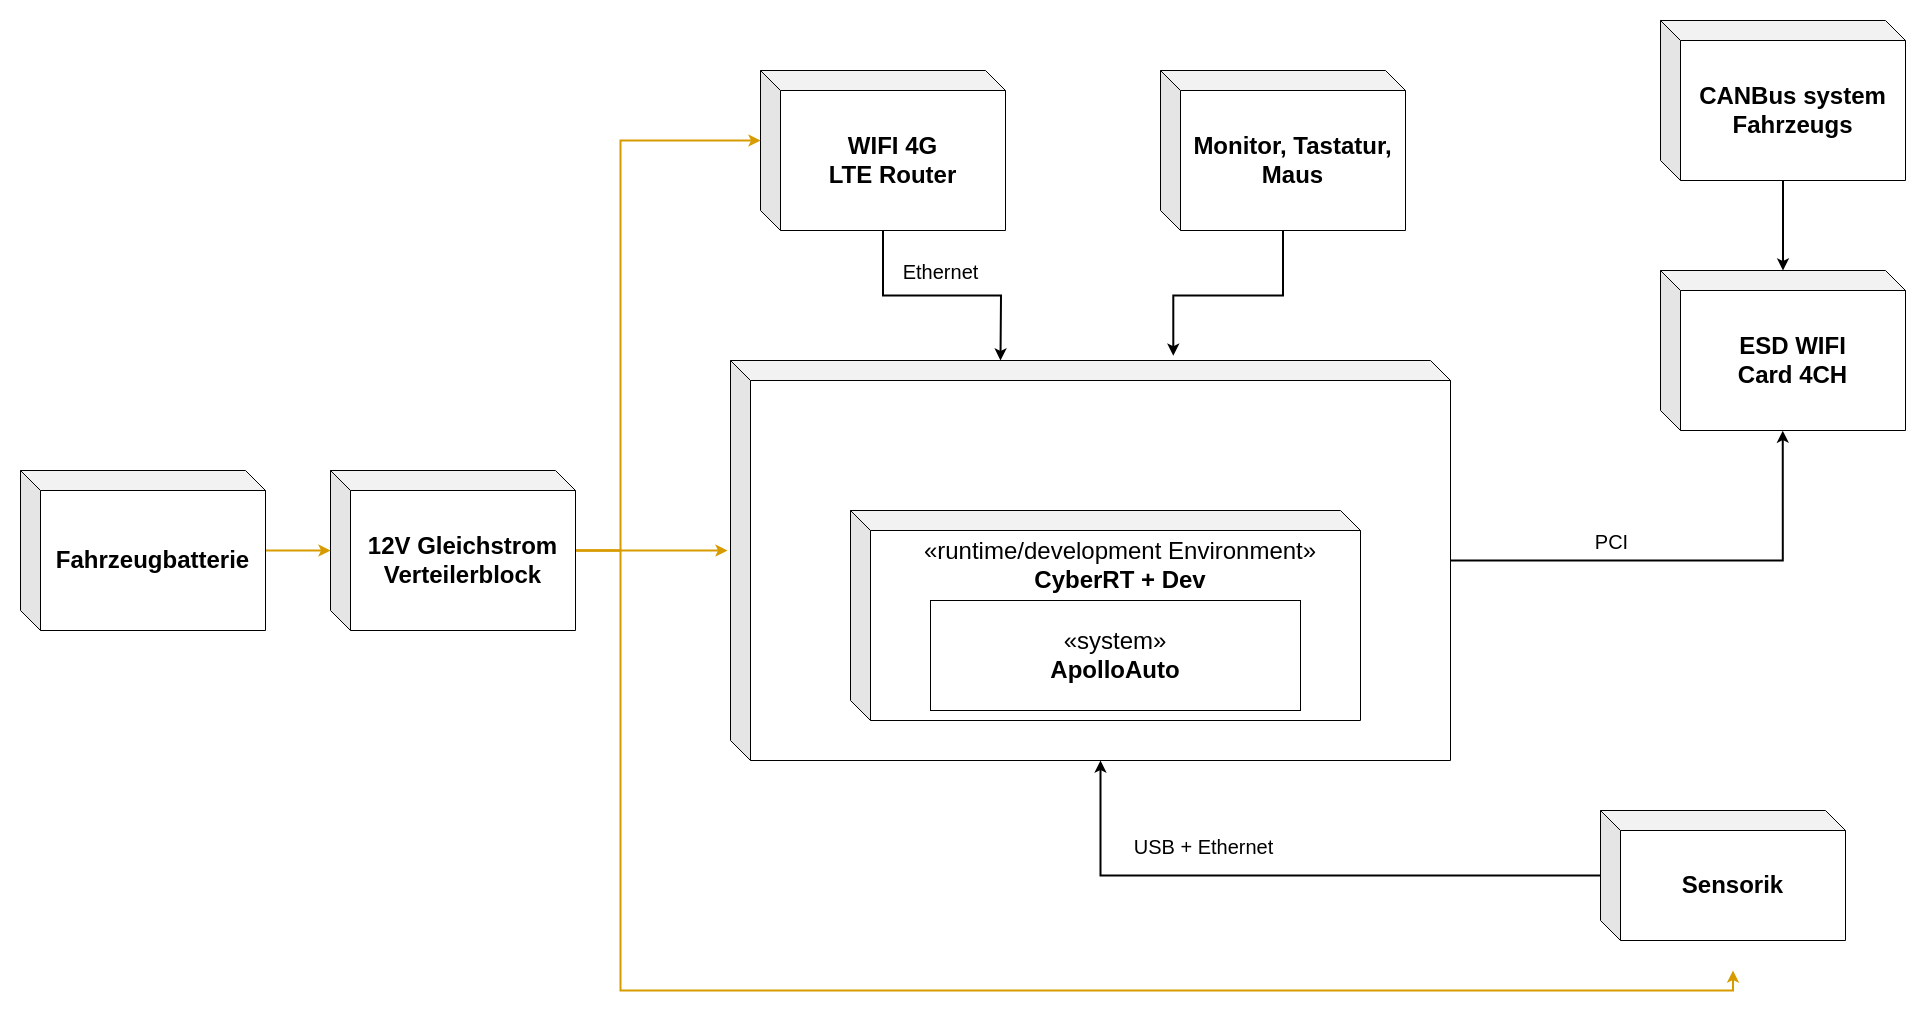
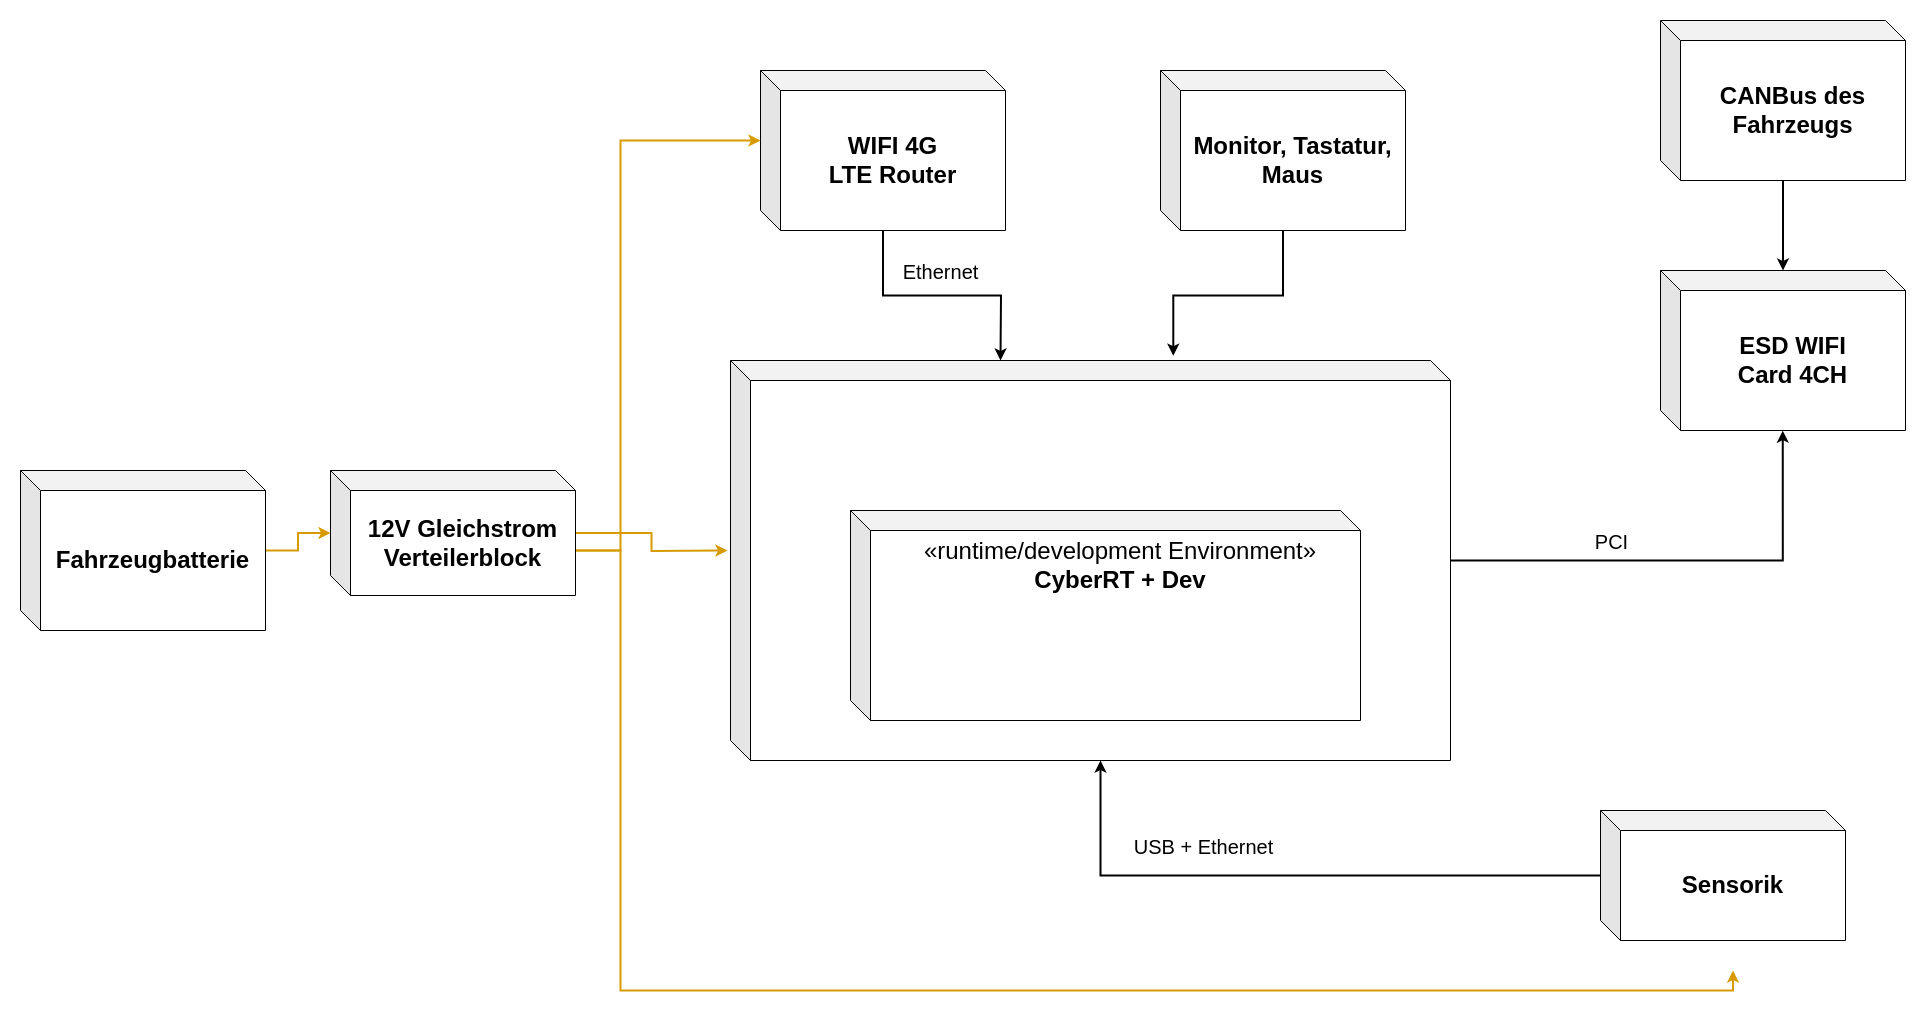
(1793, 111) -> (1793, 111)
(453, 551) -> (453, 533)
(1116, 656) -> none
